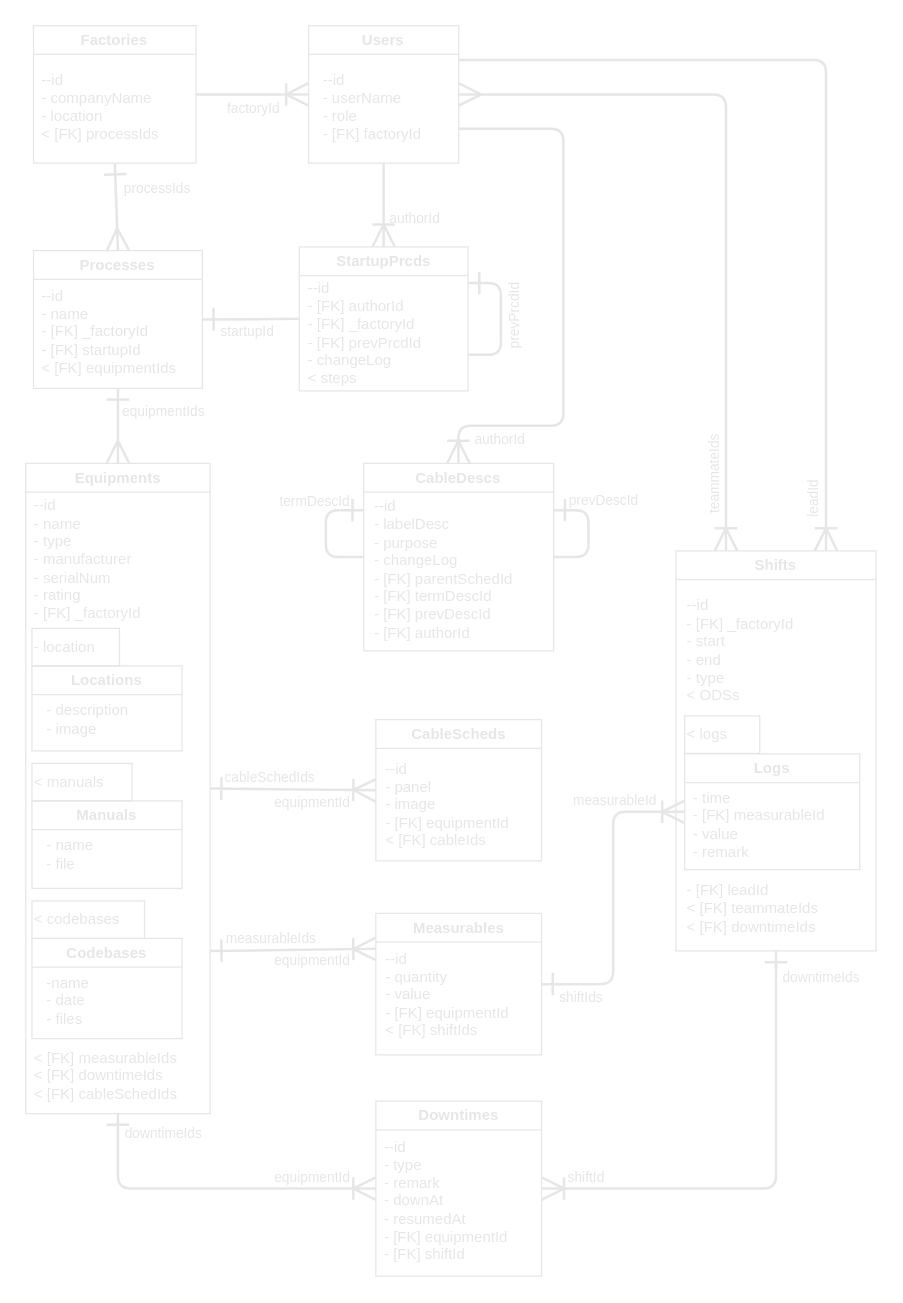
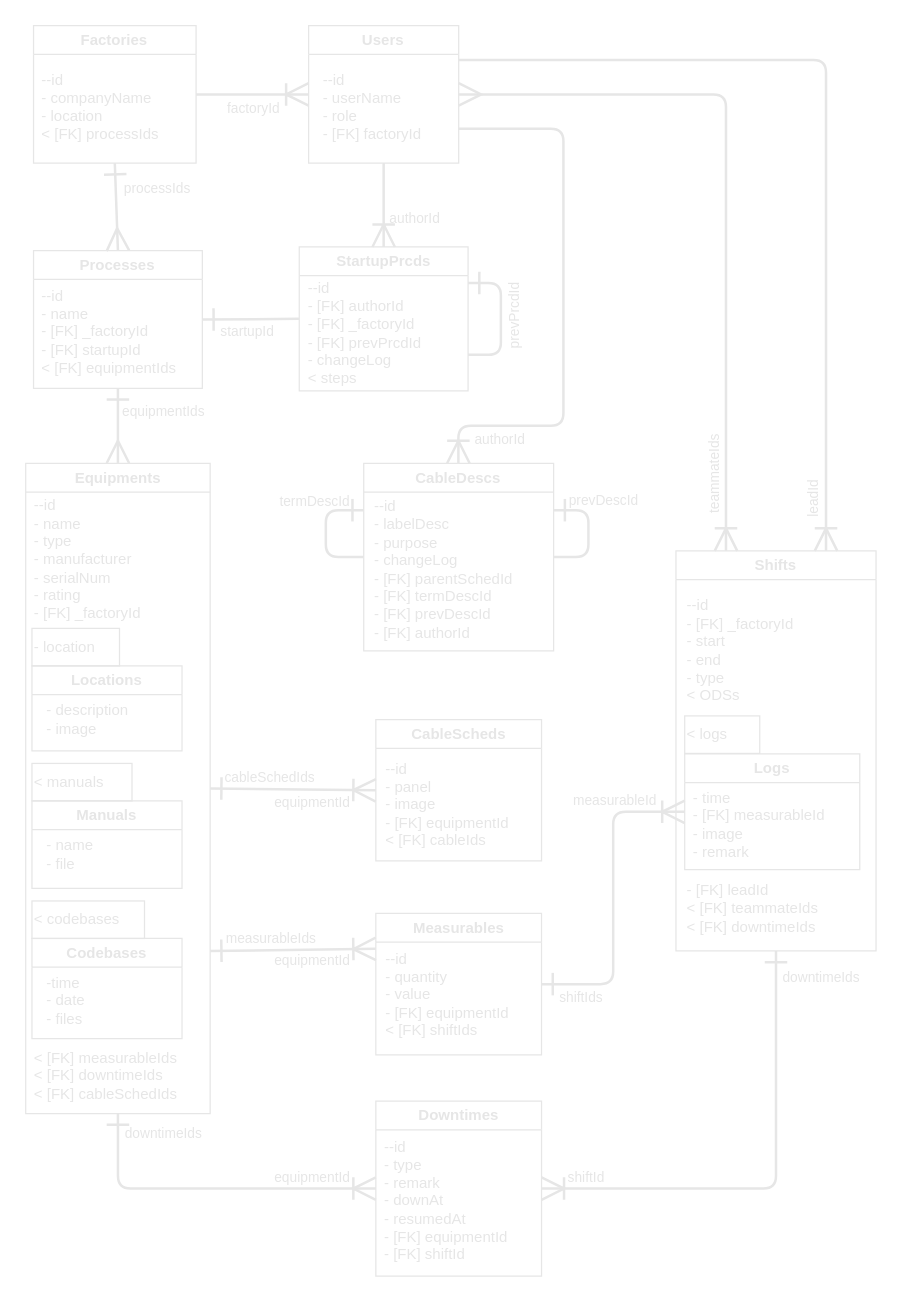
(767, 824) -> (767, 824)
(70, 1001) -> (70, 1001)
